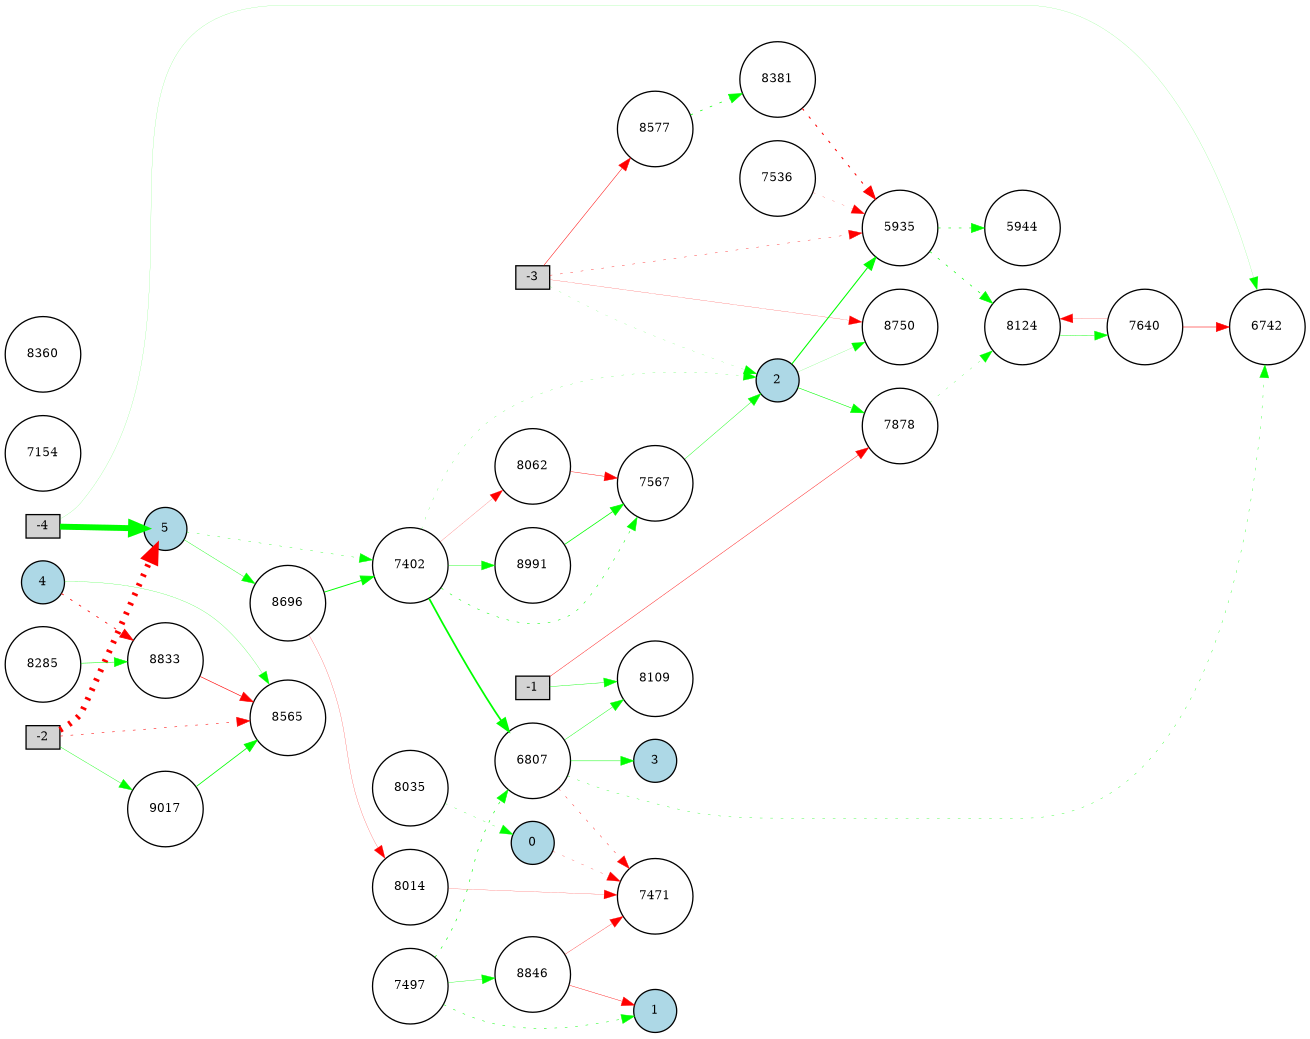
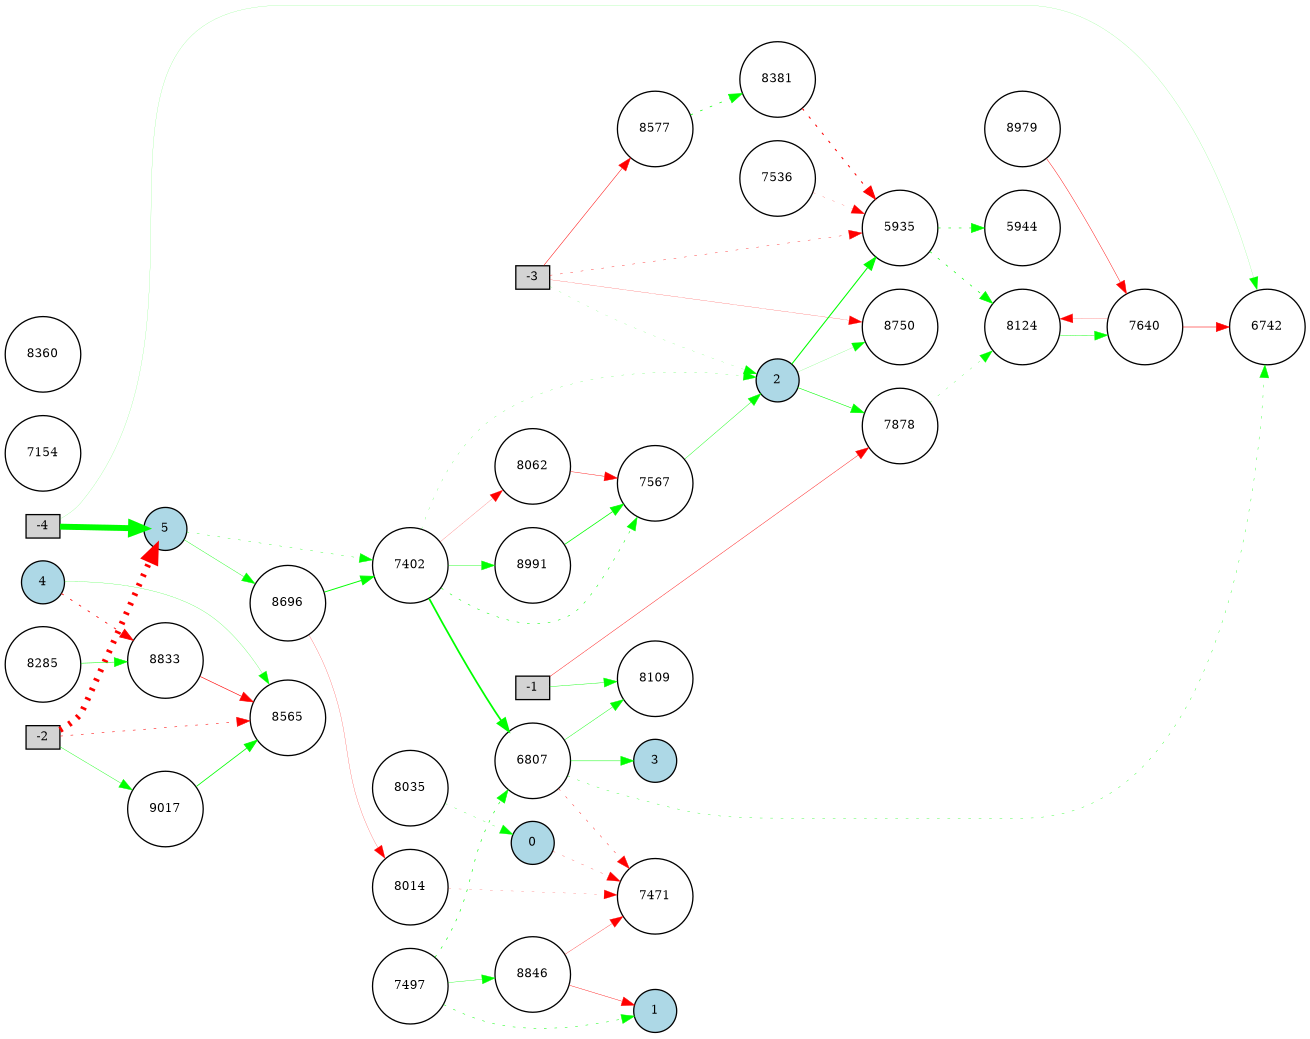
none -> (1022, 129)
(526, 892) -> (526, 892)
